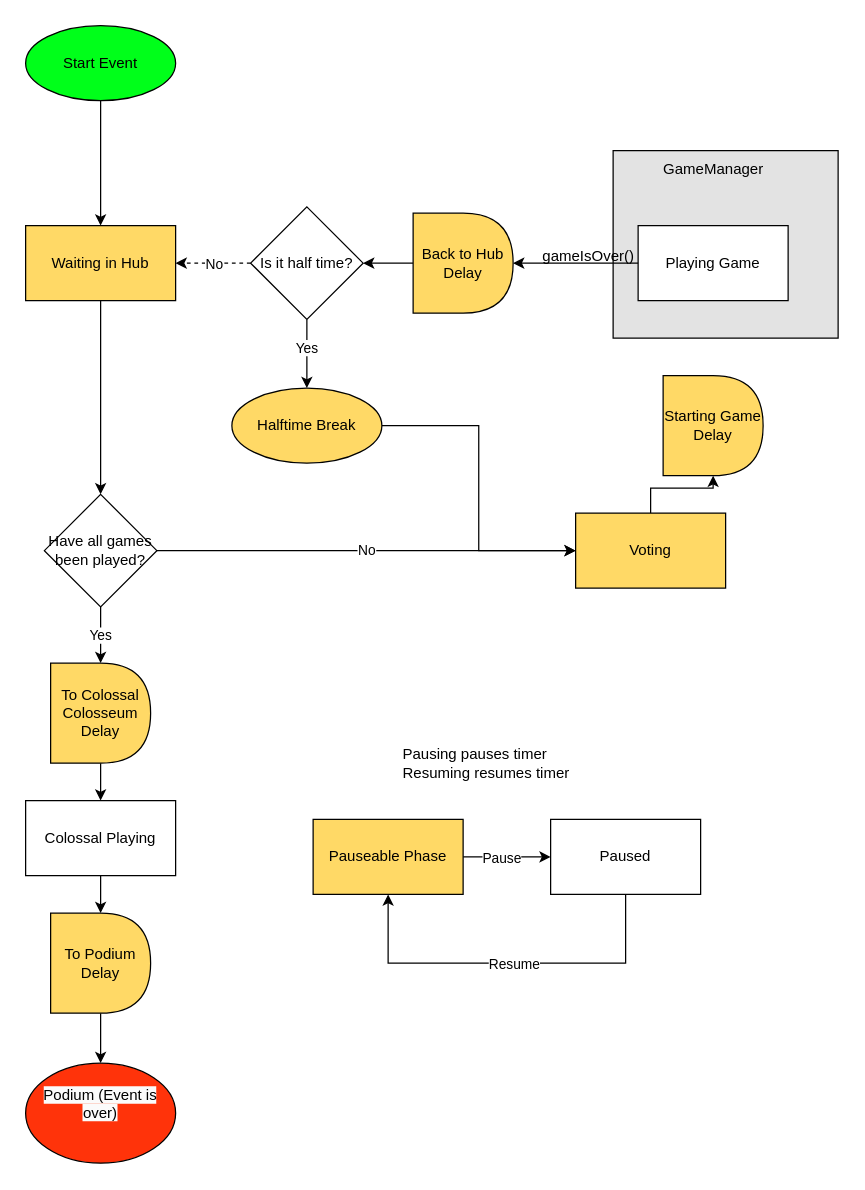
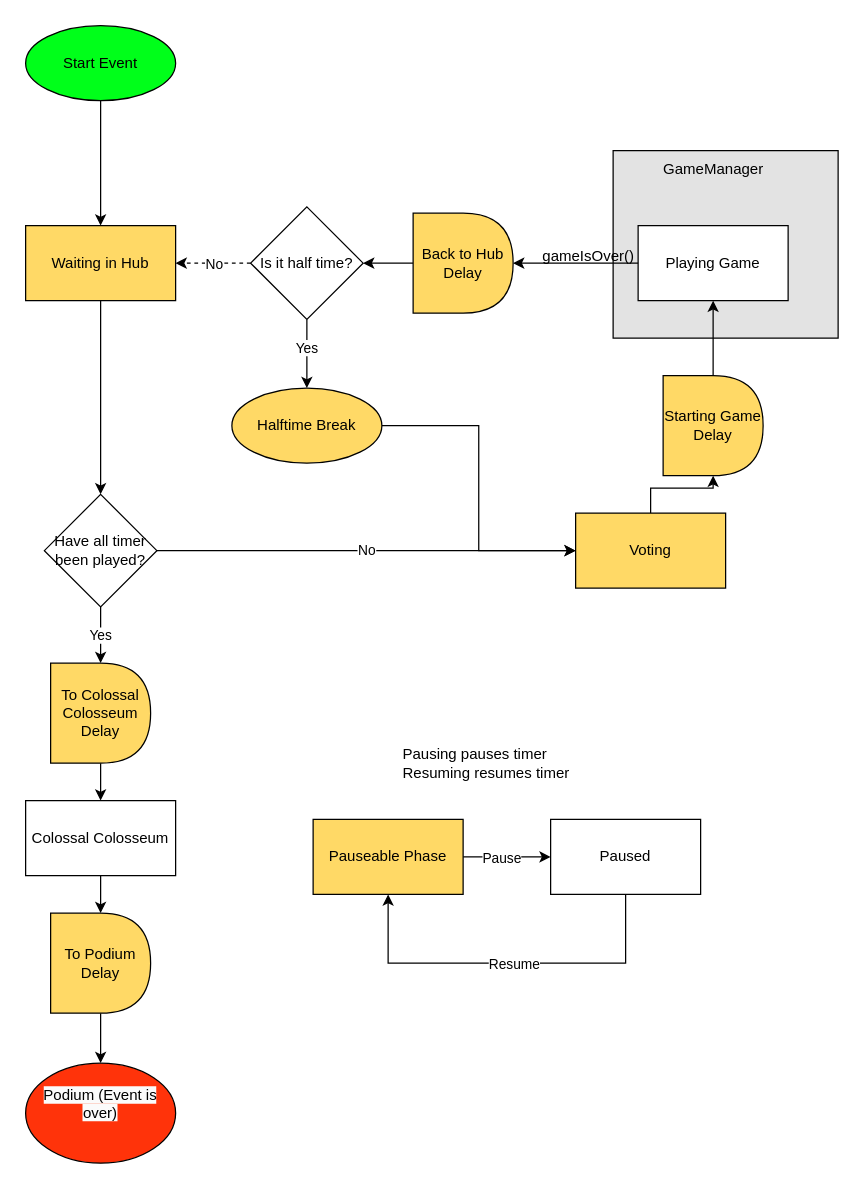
none -> (713, 343)
(101, 551) -> (101, 551)
(101, 838) -> (101, 838)
